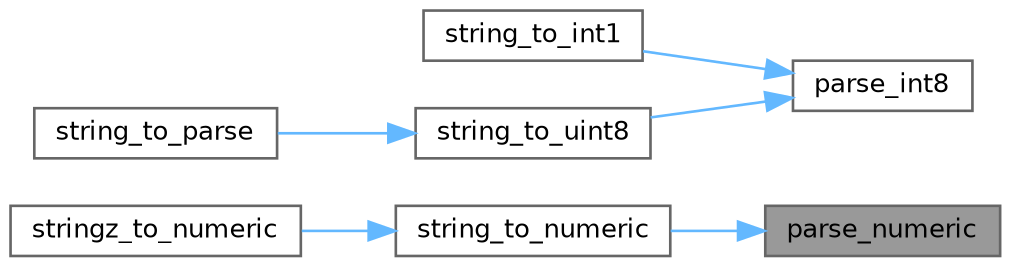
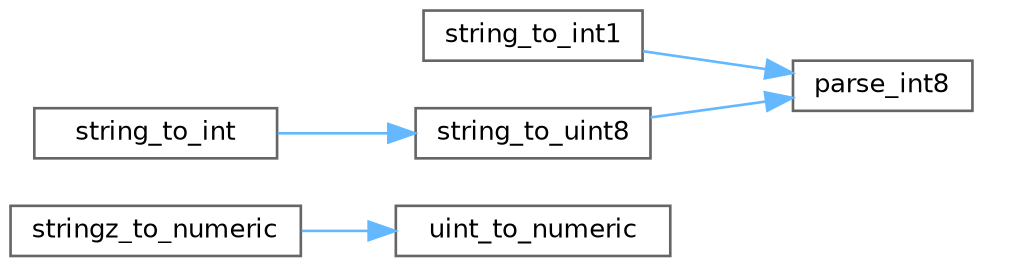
(156, 133) -> (156, 133)
(533, 231) -> (533, 231)
(883, 231) -> none
